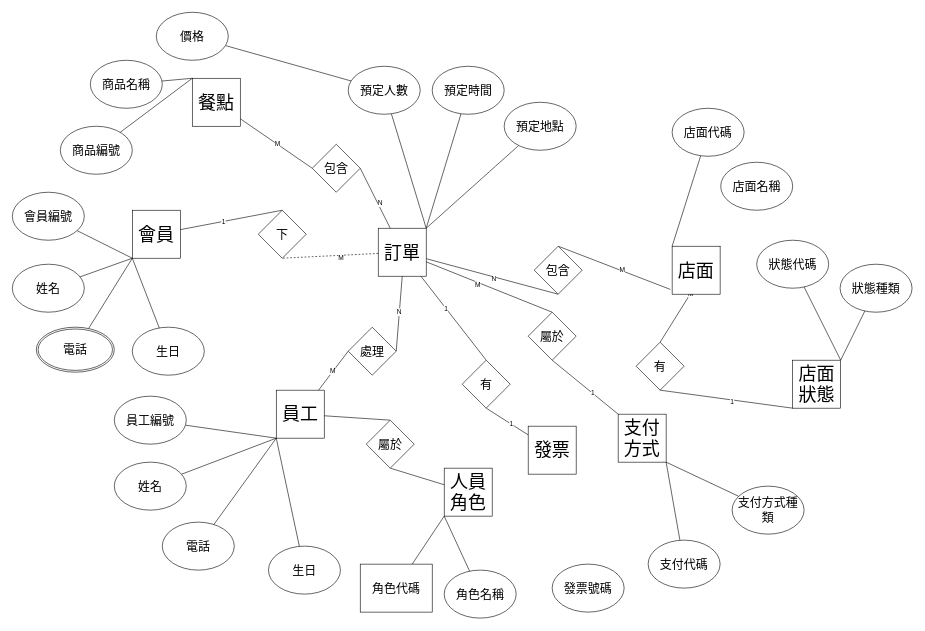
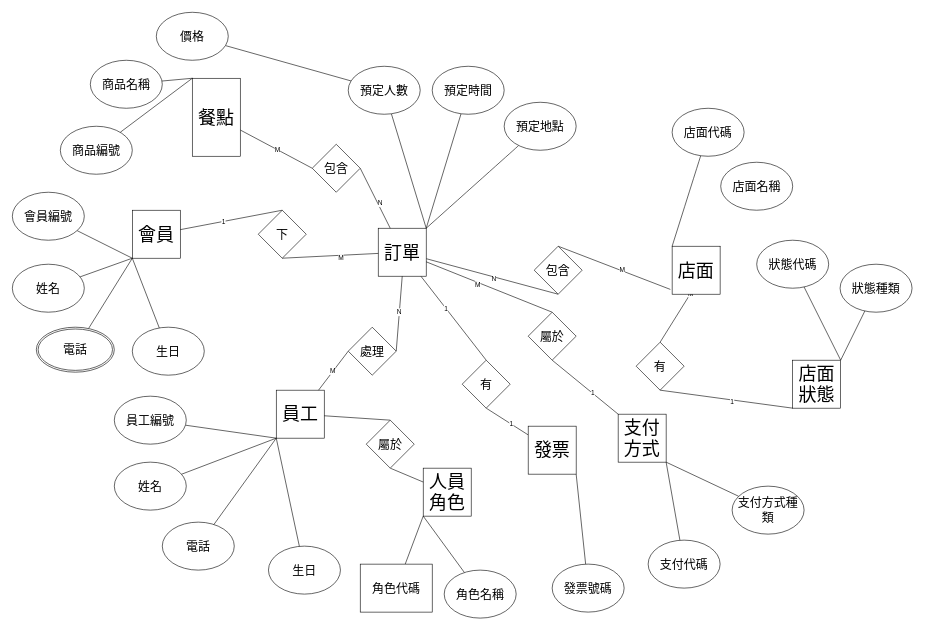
(216, 102) -> (216, 117)
(330, 256) -> (330, 256)
(468, 492) -> (447, 492)
none -> (581, 519)
